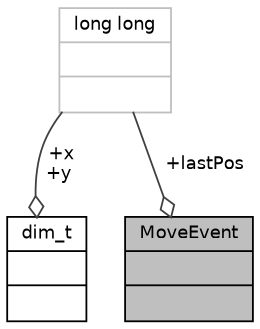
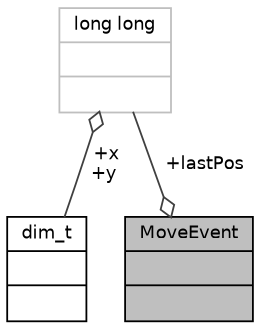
(41, 151) -> (79, 175)
